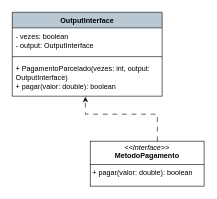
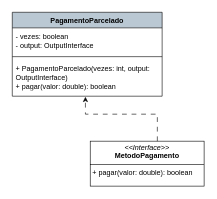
(87, 21) -> (87, 21)
